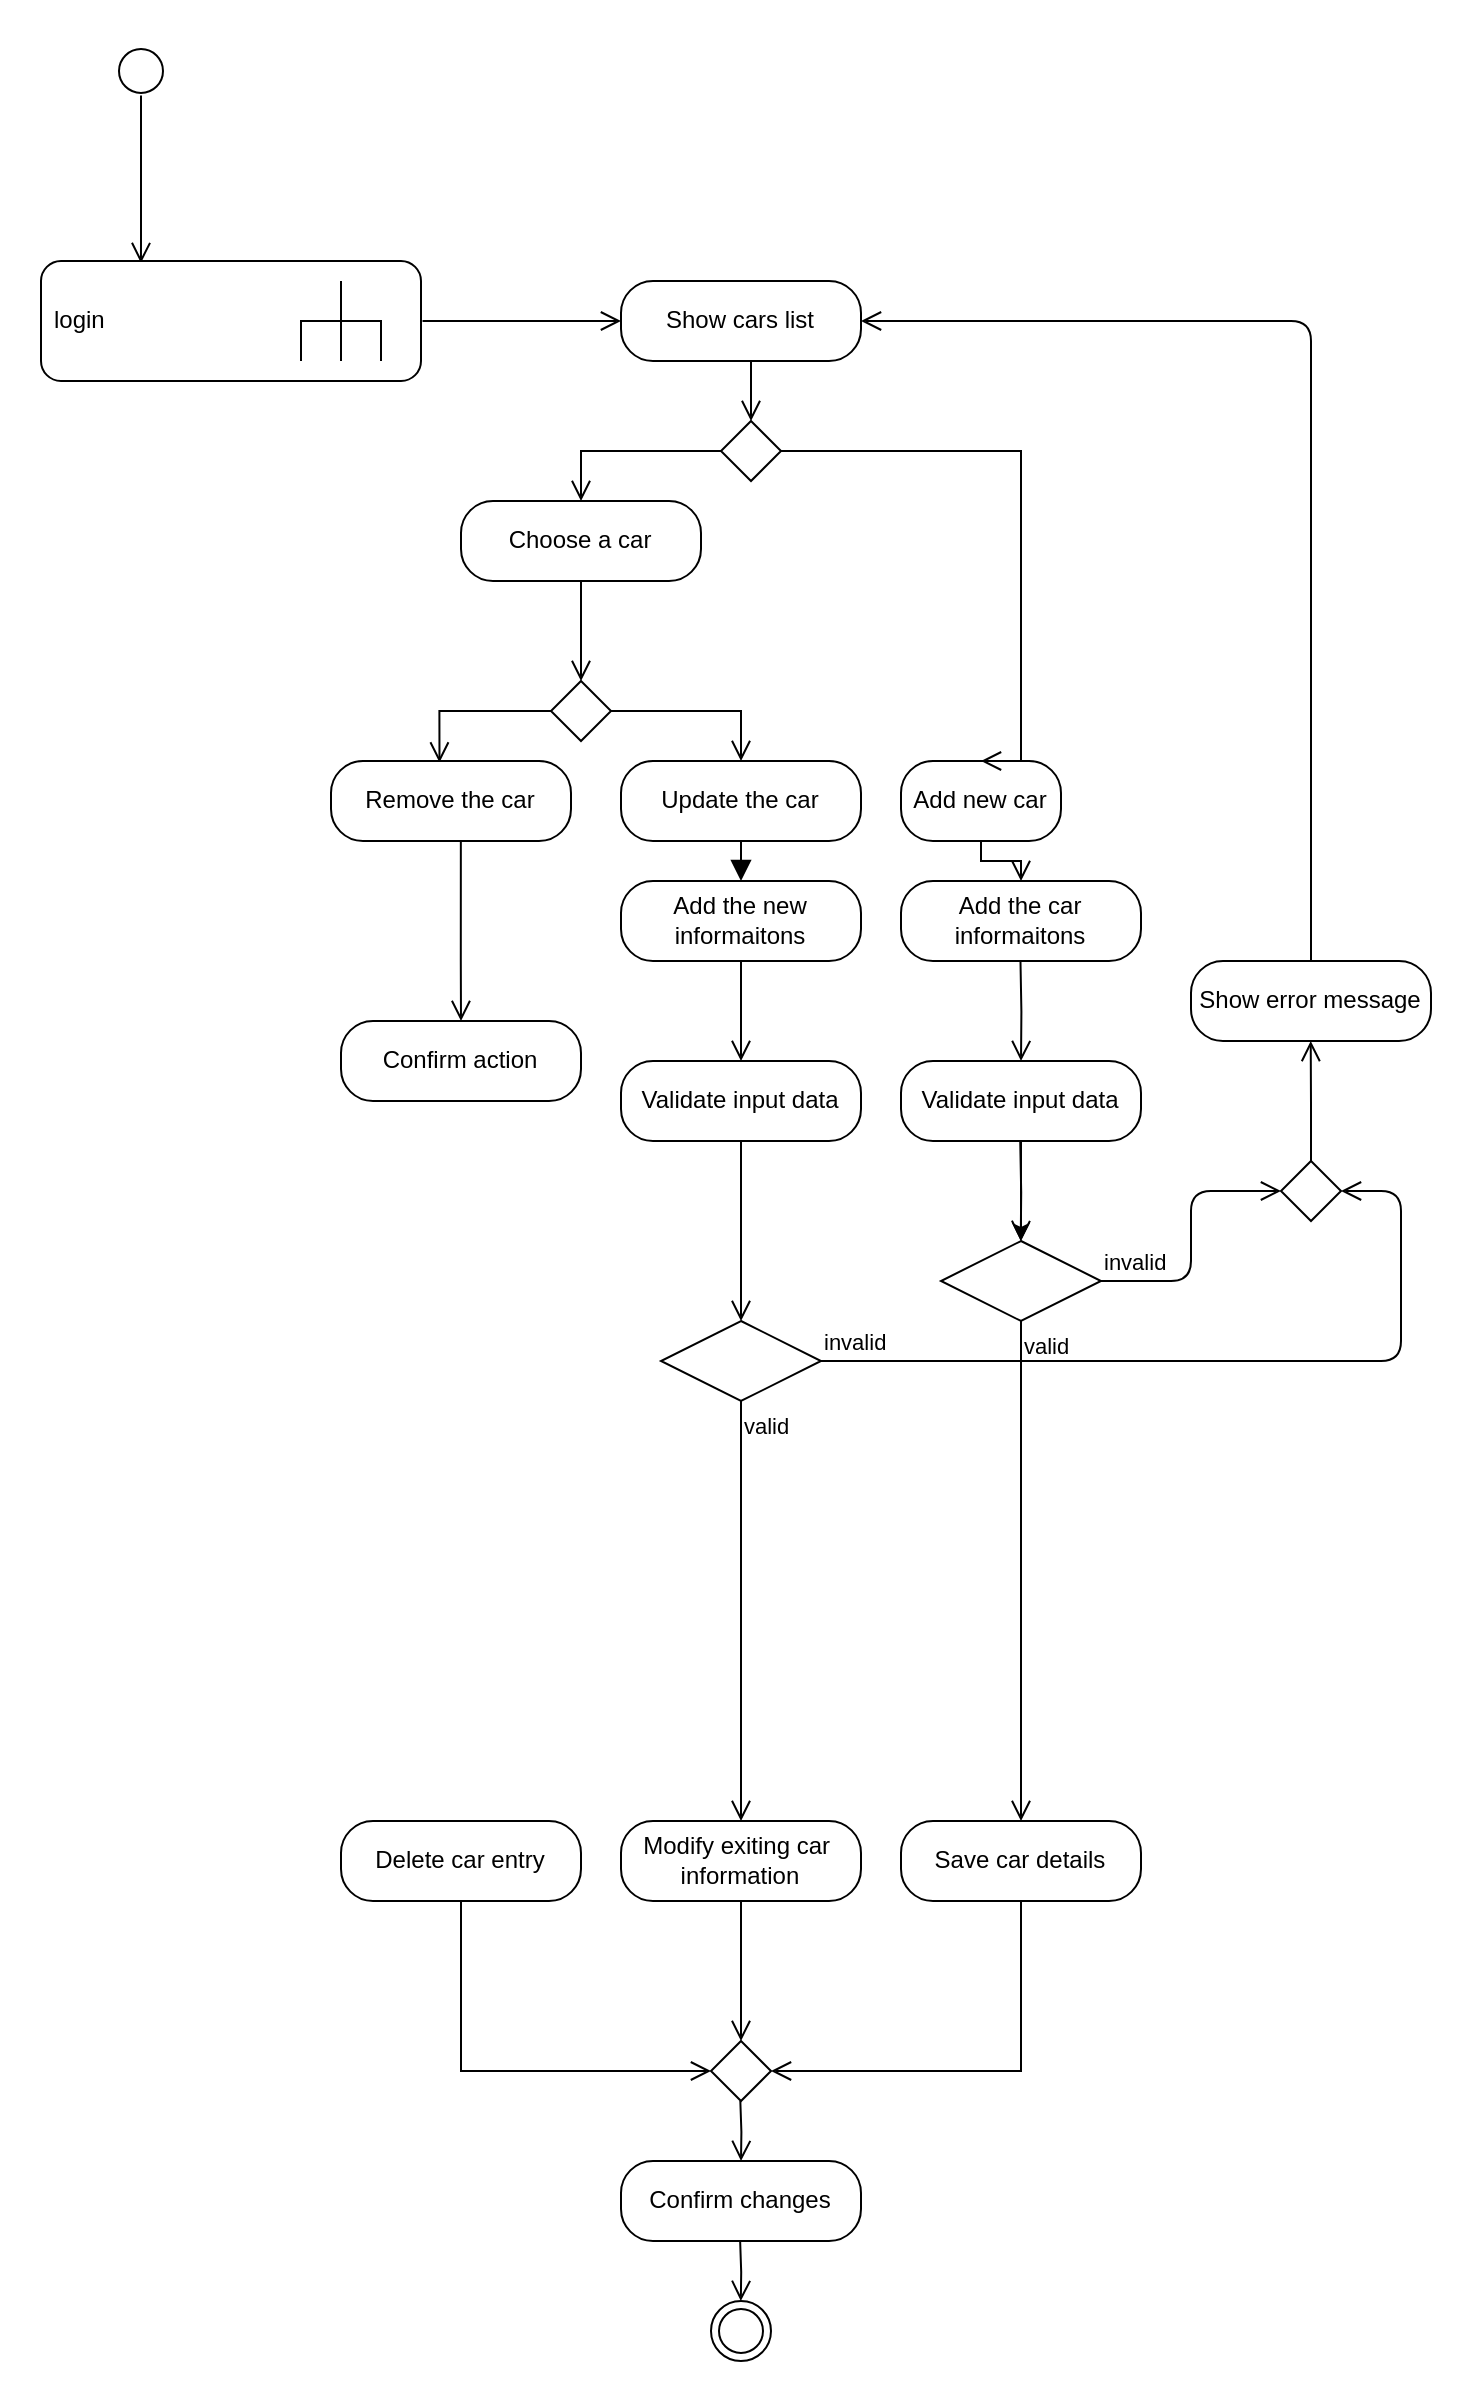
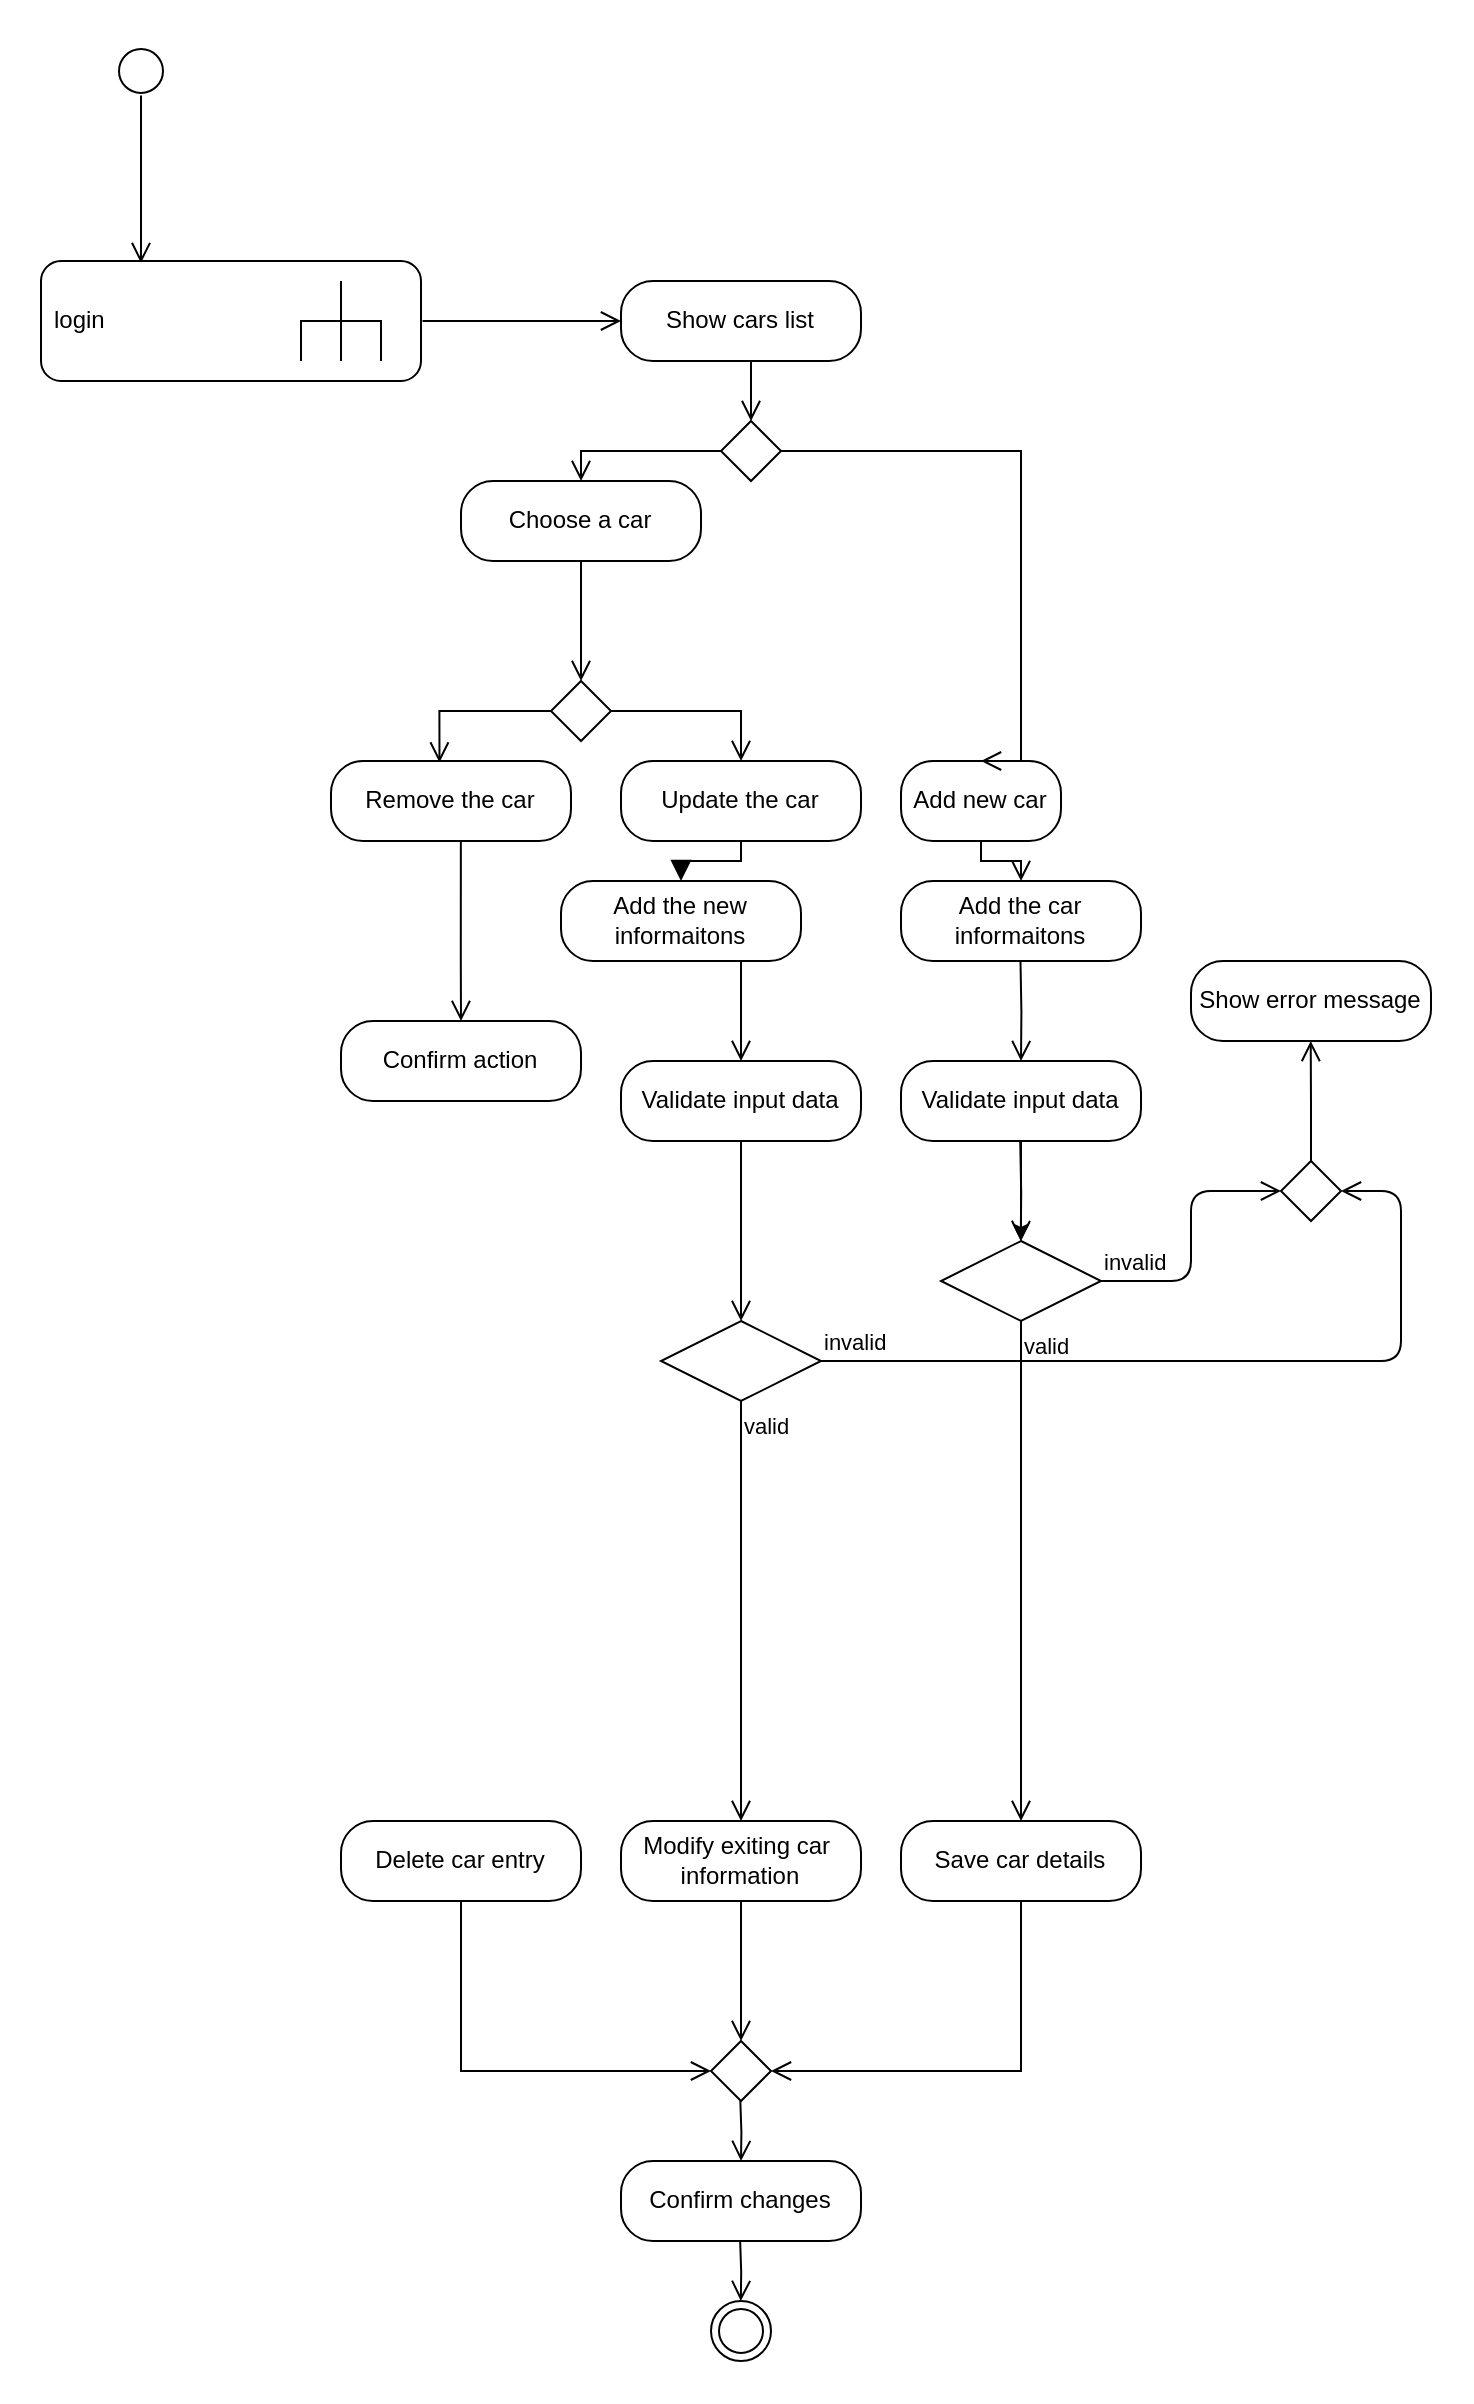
(1311, 426) -> none
(581, 541) -> (581, 521)
(741, 921) -> (681, 921)
